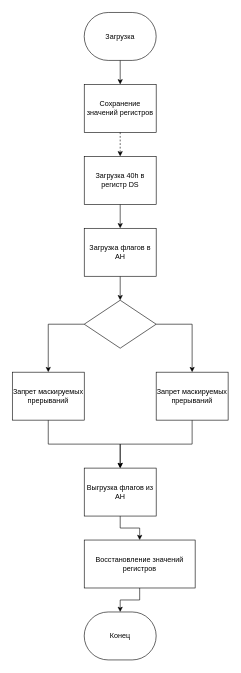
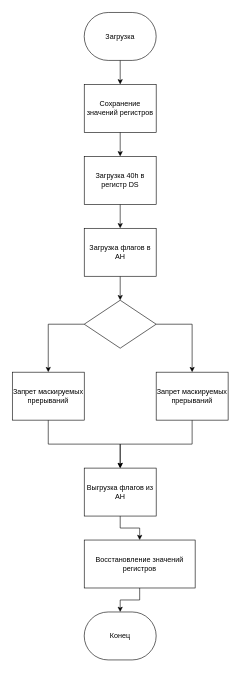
(120, 141) -> (120, 141)
